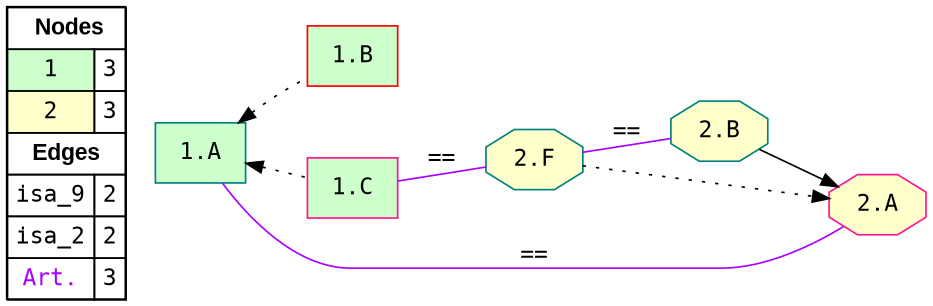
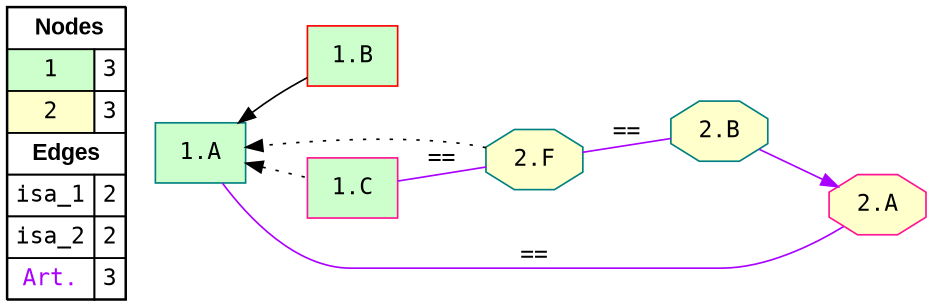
(279, 94) -> (279, 94)
(791, 164) -> (791, 164)
(697, 181) -> (375, 139)
(51, 195) -> (51, 195)
